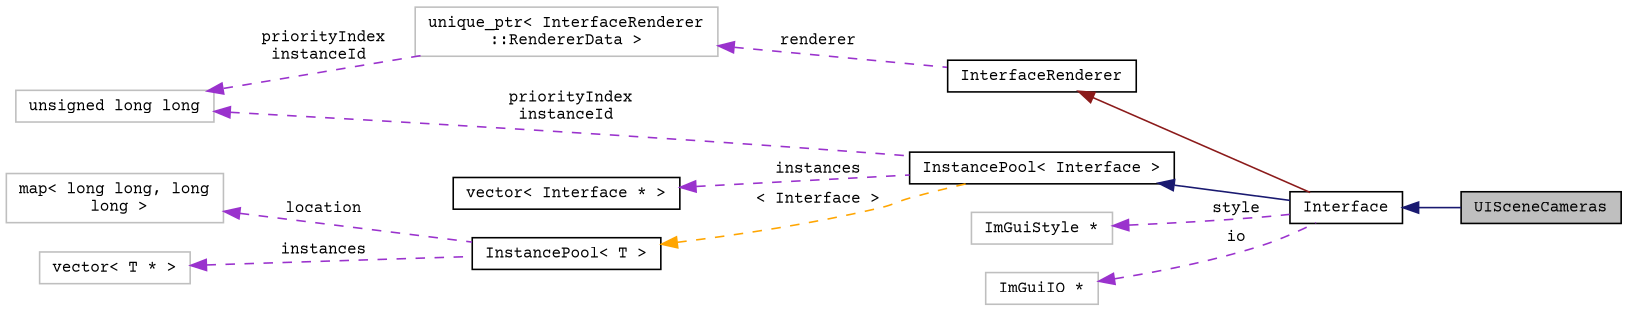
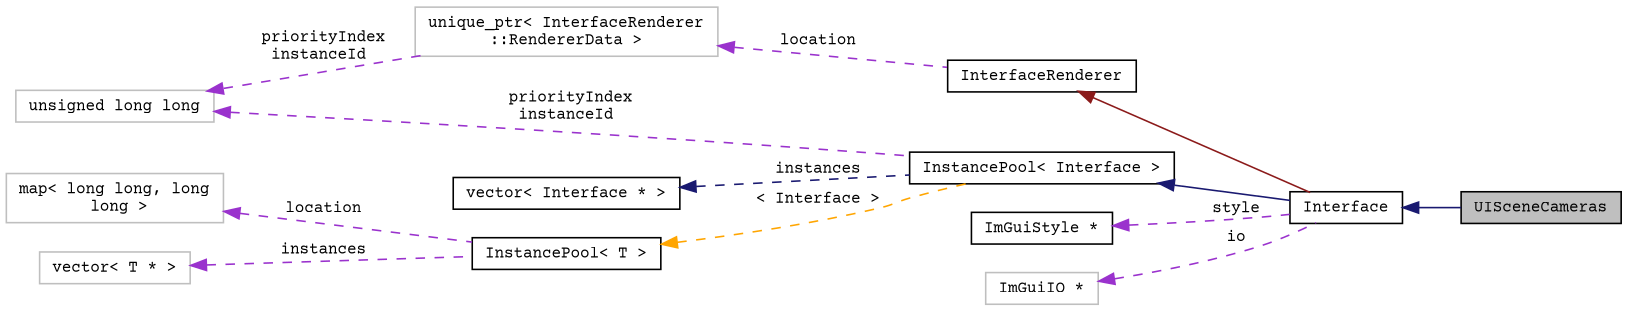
(814, 40) -> (814, 40)
(803, 181) -> (803, 181)
(1042, 228) -> (1042, 228)
